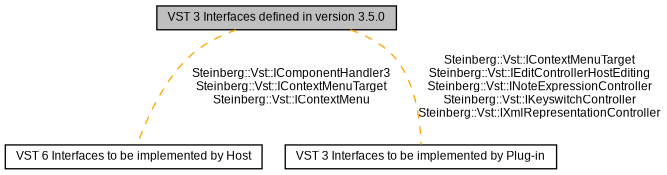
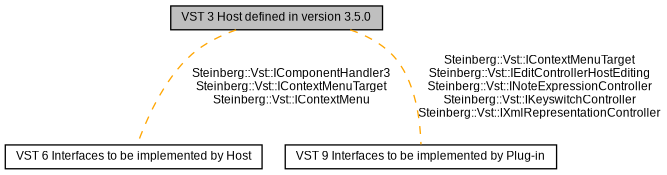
(277, 18) -> (277, 18)
(421, 157) -> (421, 157)
